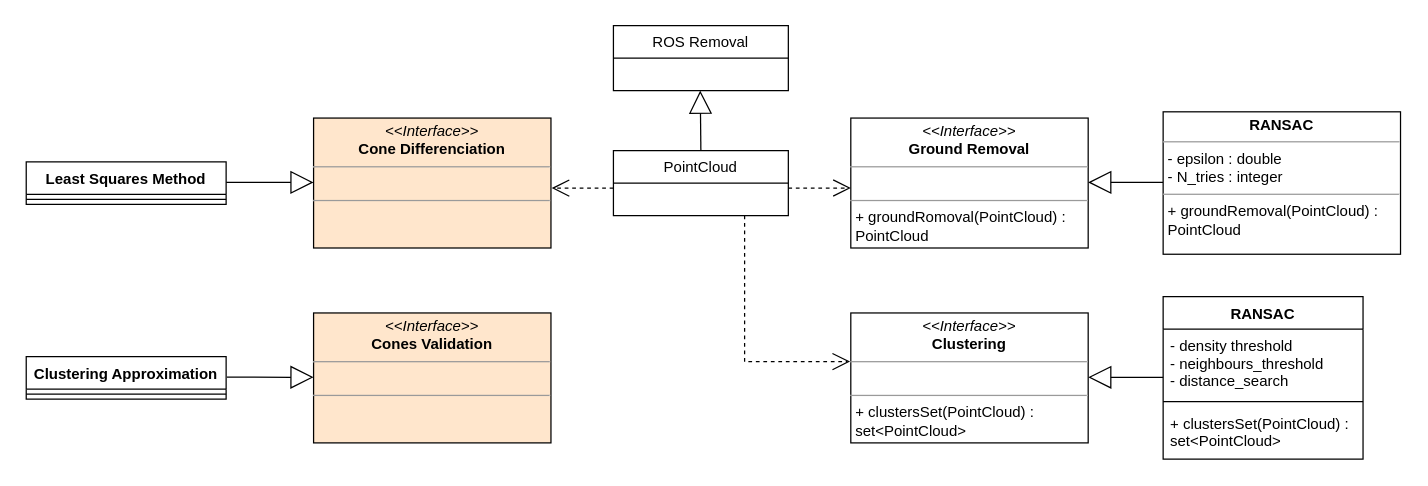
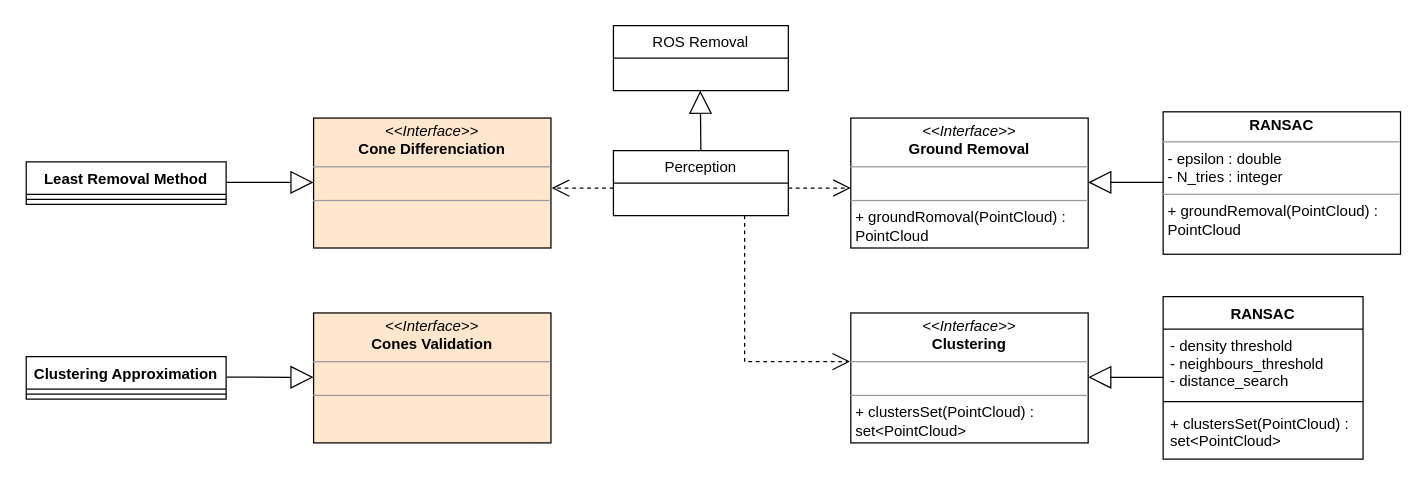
(700, 168) -> (700, 168)
(125, 179) -> (125, 179)
